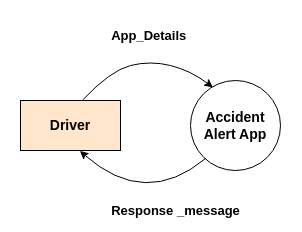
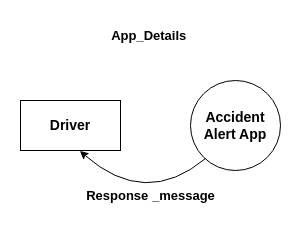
(143, 63) -> none
(71, 126) -> (71, 126)
(176, 211) -> (151, 196)
